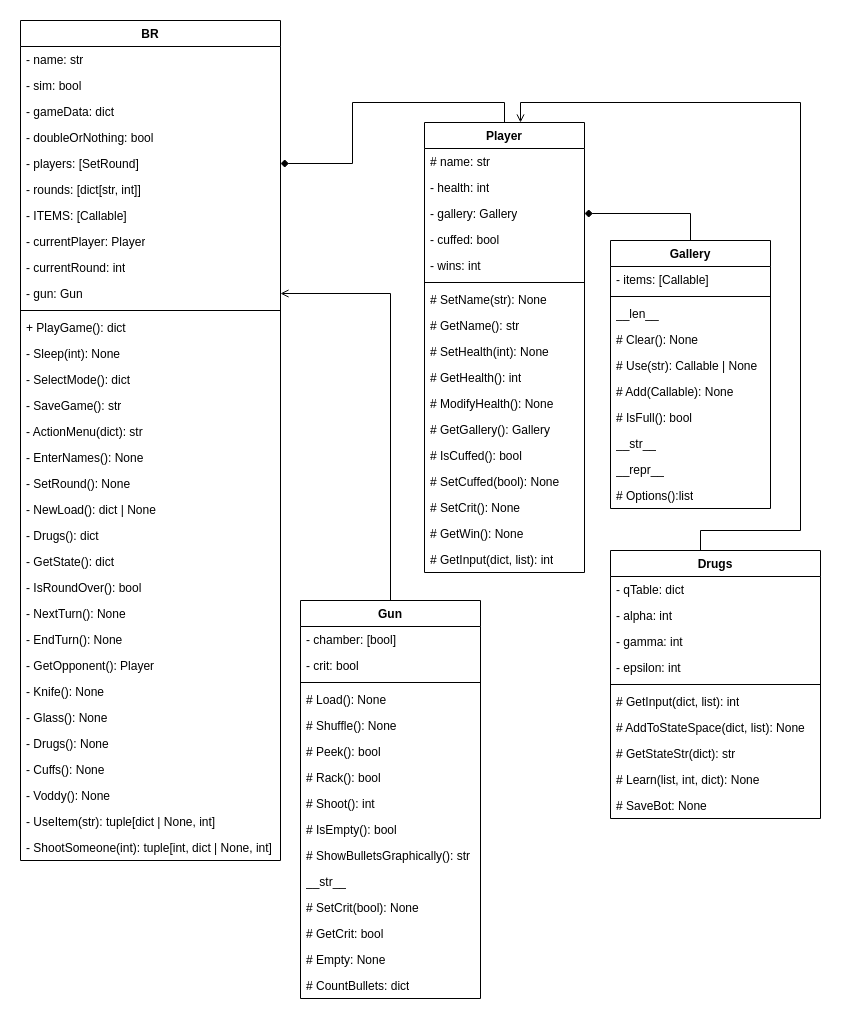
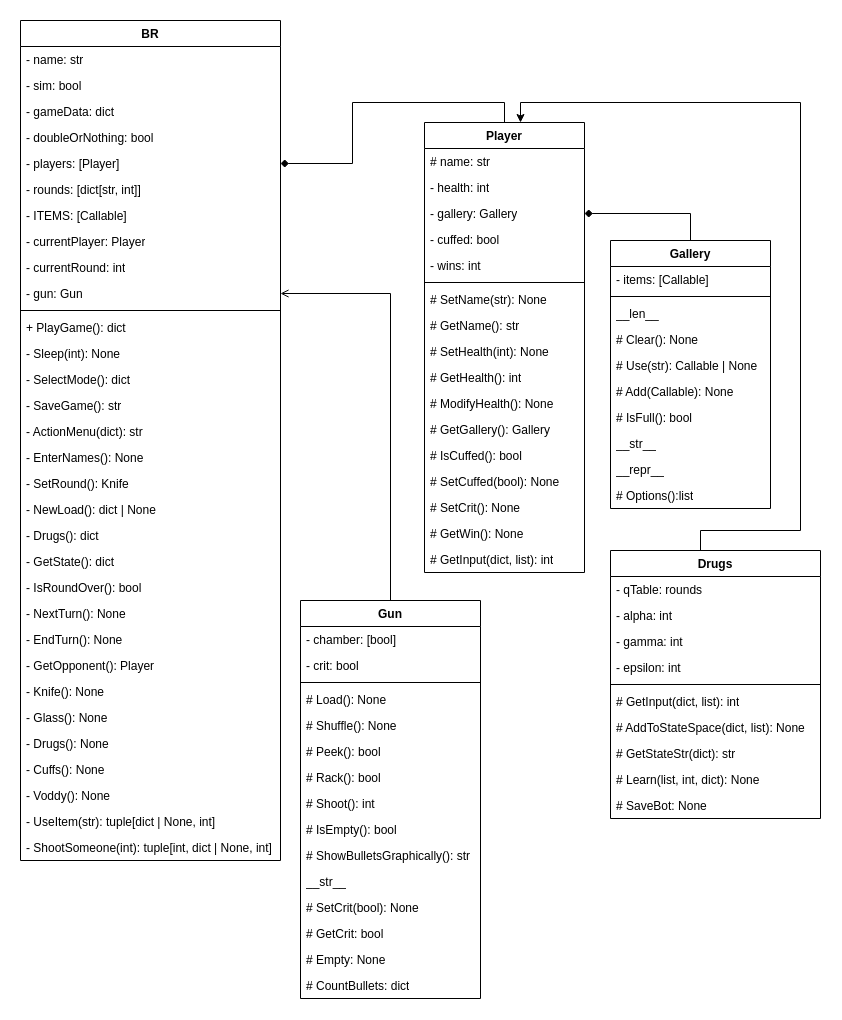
(521, 116) -> (521, 114)
(91, 165) -> (83, 165)
(82, 485) -> (84, 485)
(656, 591) -> (664, 591)
